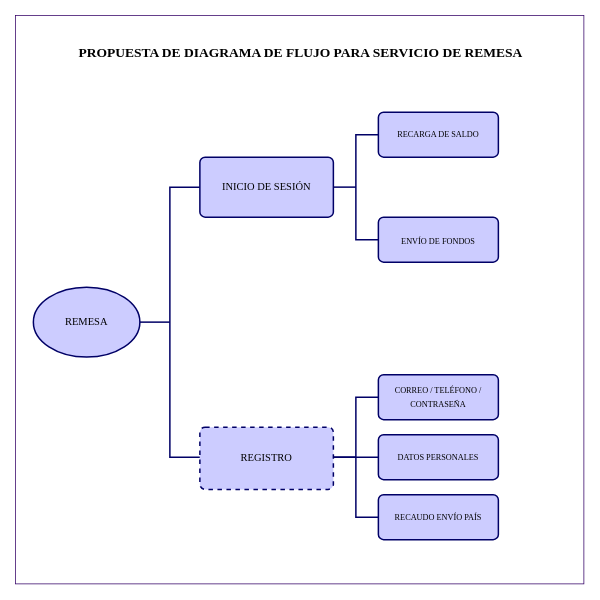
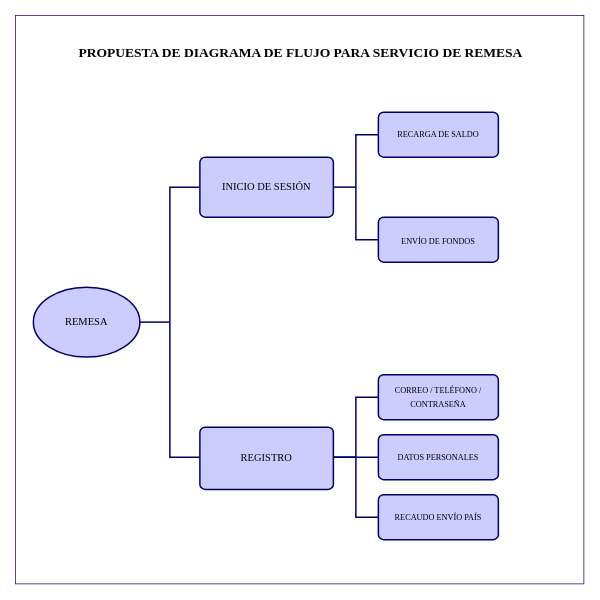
(267, 458) -> (267, 458)
